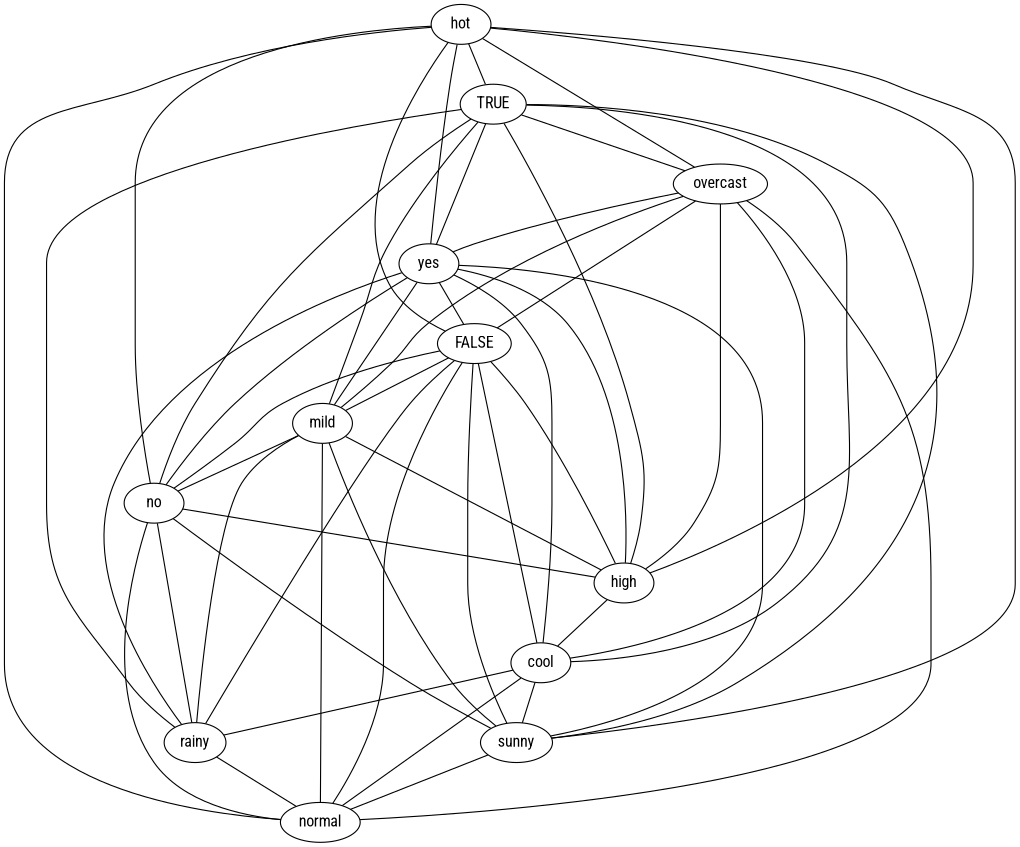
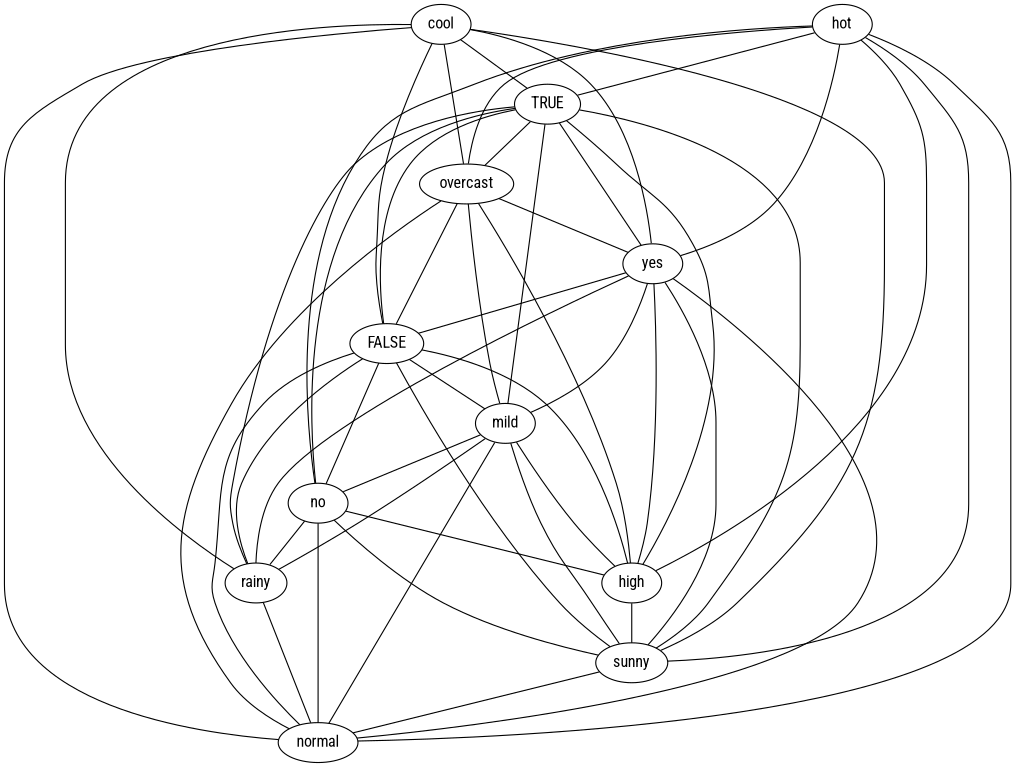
(382, 177) -> (398, 183)
(275, 369) -> (831, 627)
(582, 623) -> (632, 623)
